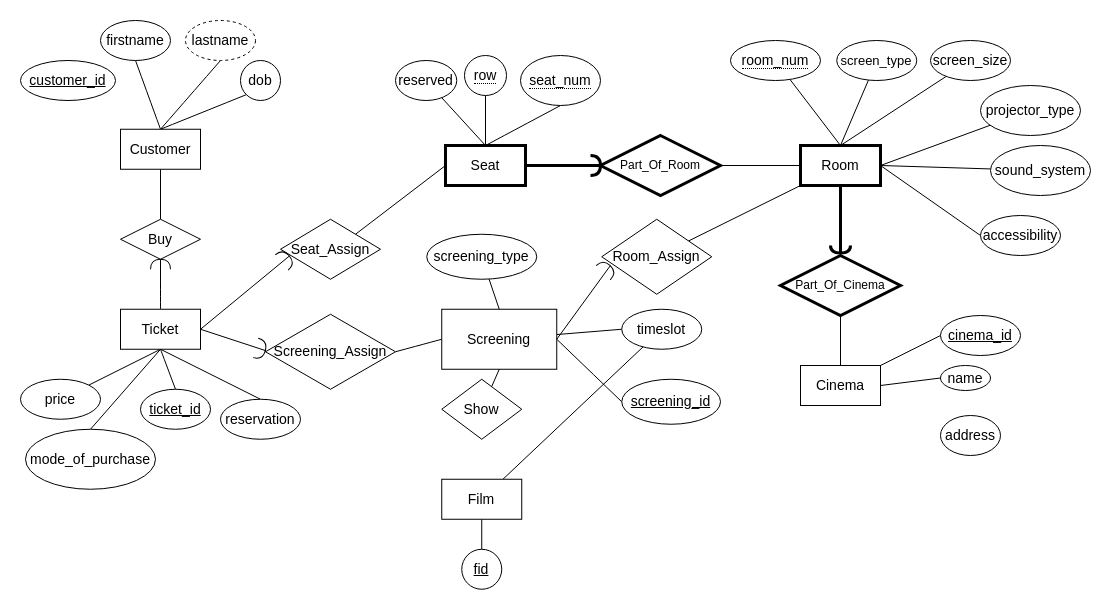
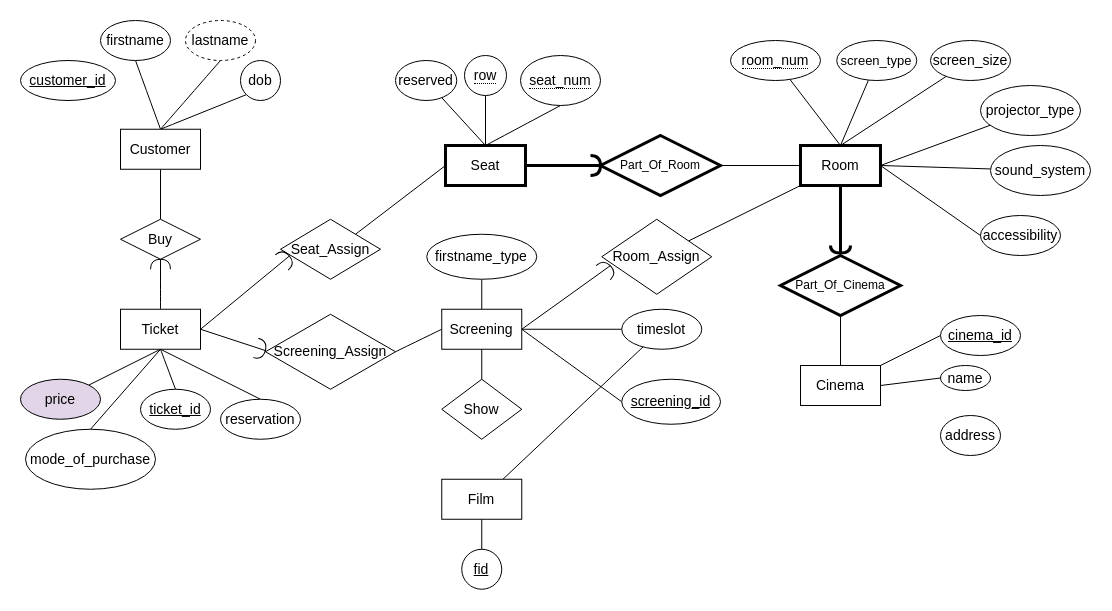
(482, 257) -> (482, 257)
(499, 339) -> (482, 329)
(61, 399) -> (61, 399)
